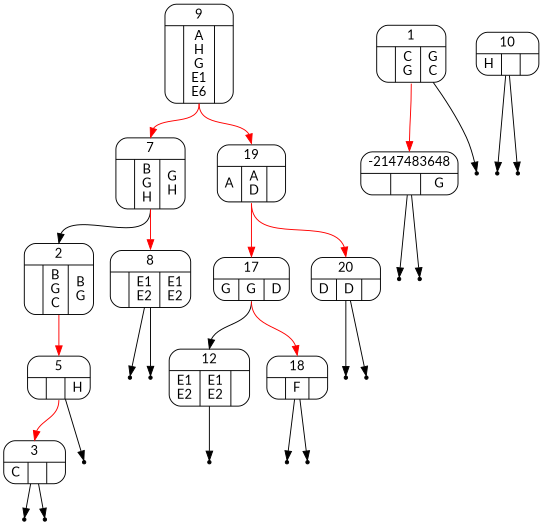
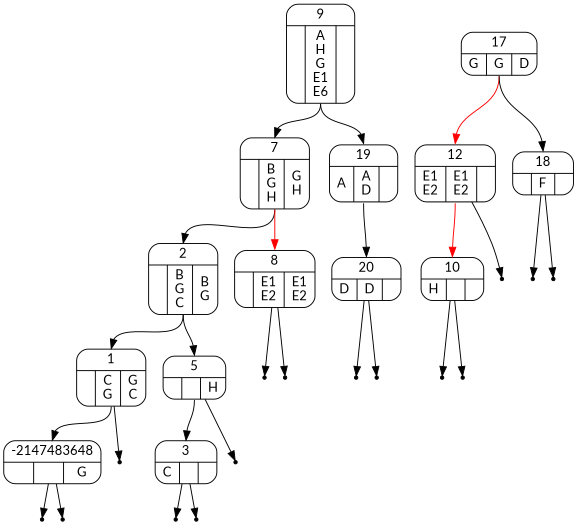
(411, 113) -> (87, 423)
(180, 120) -> (302, 120)
(221, 123) -> (337, 122)
(251, 225) -> none
none -> (454, 225)
(294, 230) -> (365, 225)
(235, 323) -> (481, 107)
(270, 326) -> (517, 111)
(59, 330) -> (187, 331)
none -> (152, 332)
(50, 417) -> (192, 416)
